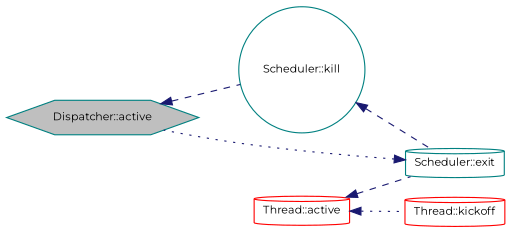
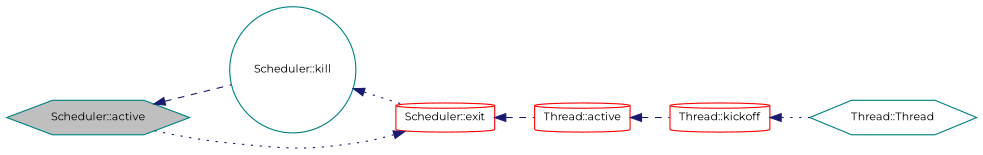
(103, 118) -> (98, 118)
none -> (893, 118)
(398, 129) -> (383, 98)
(455, 163) -> (445, 118)
(384, 185) -> (520, 118)
(383, 211) -> (656, 118)
